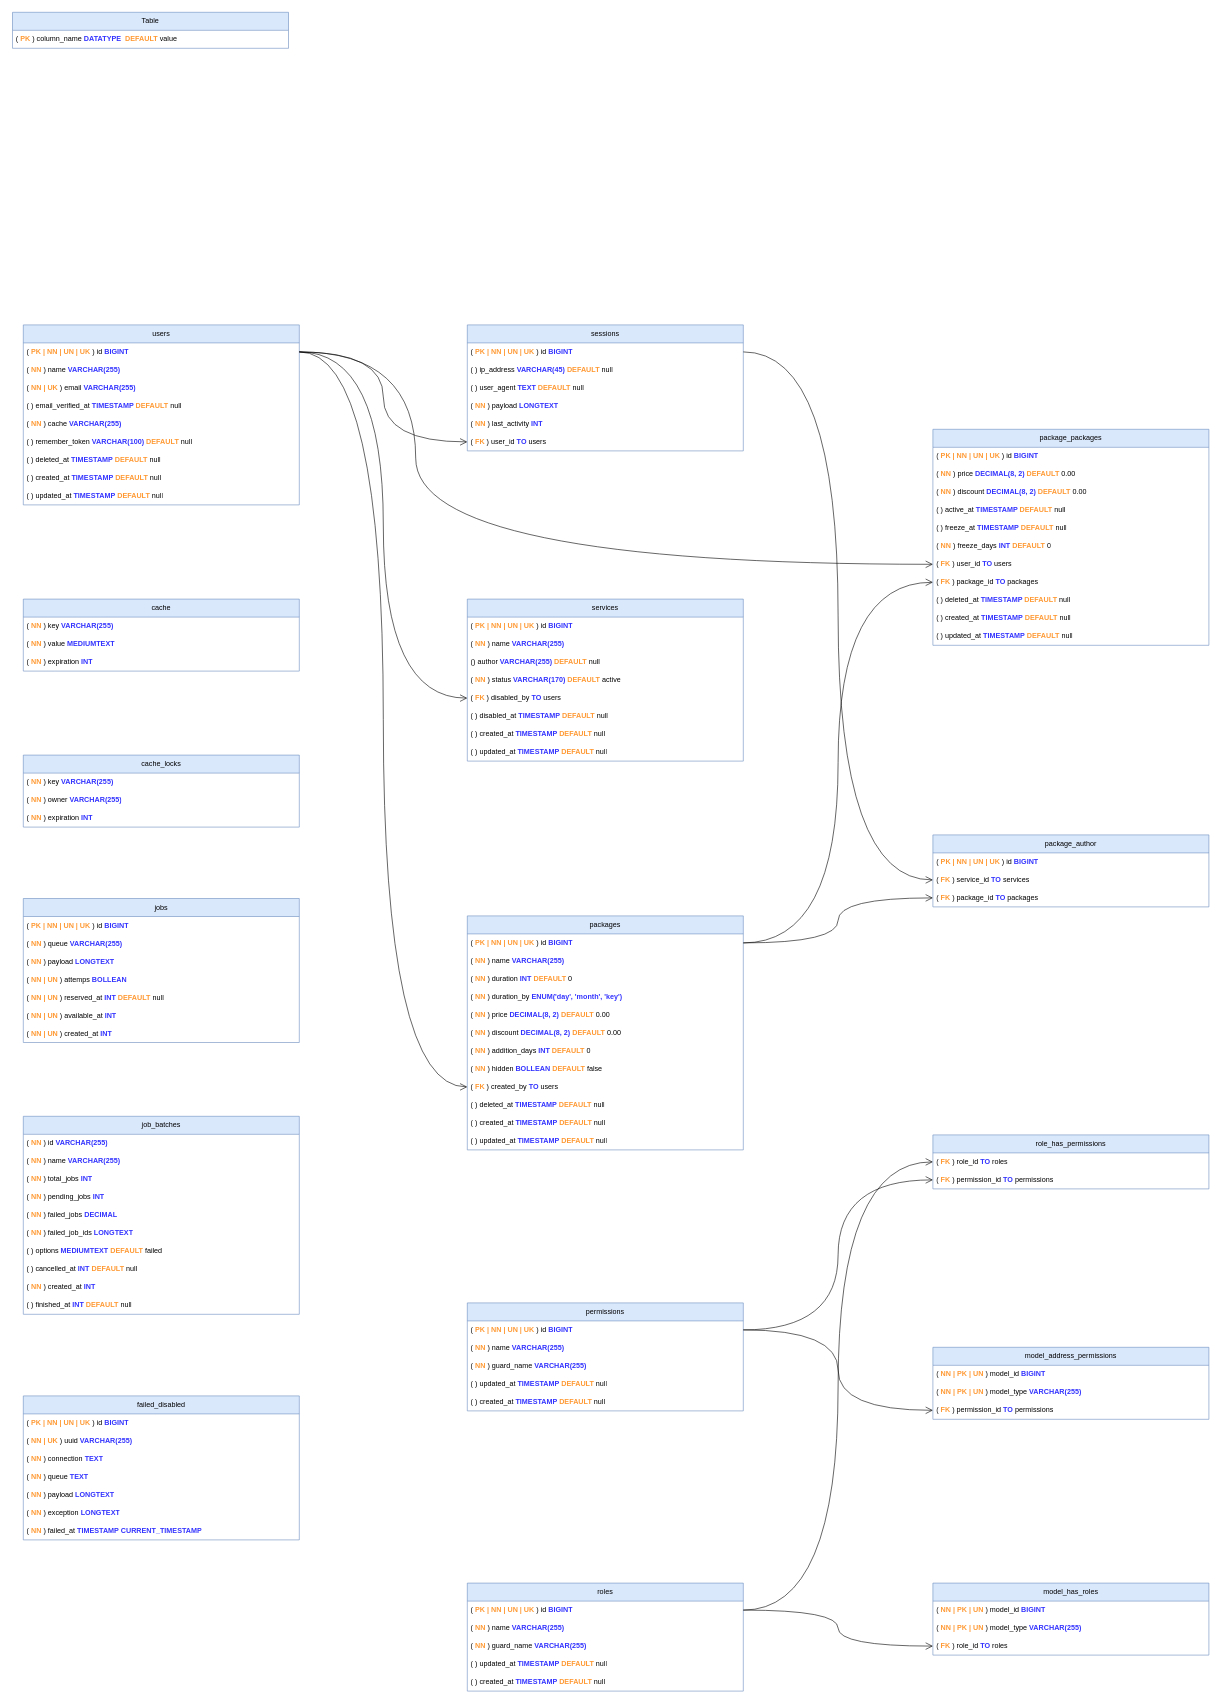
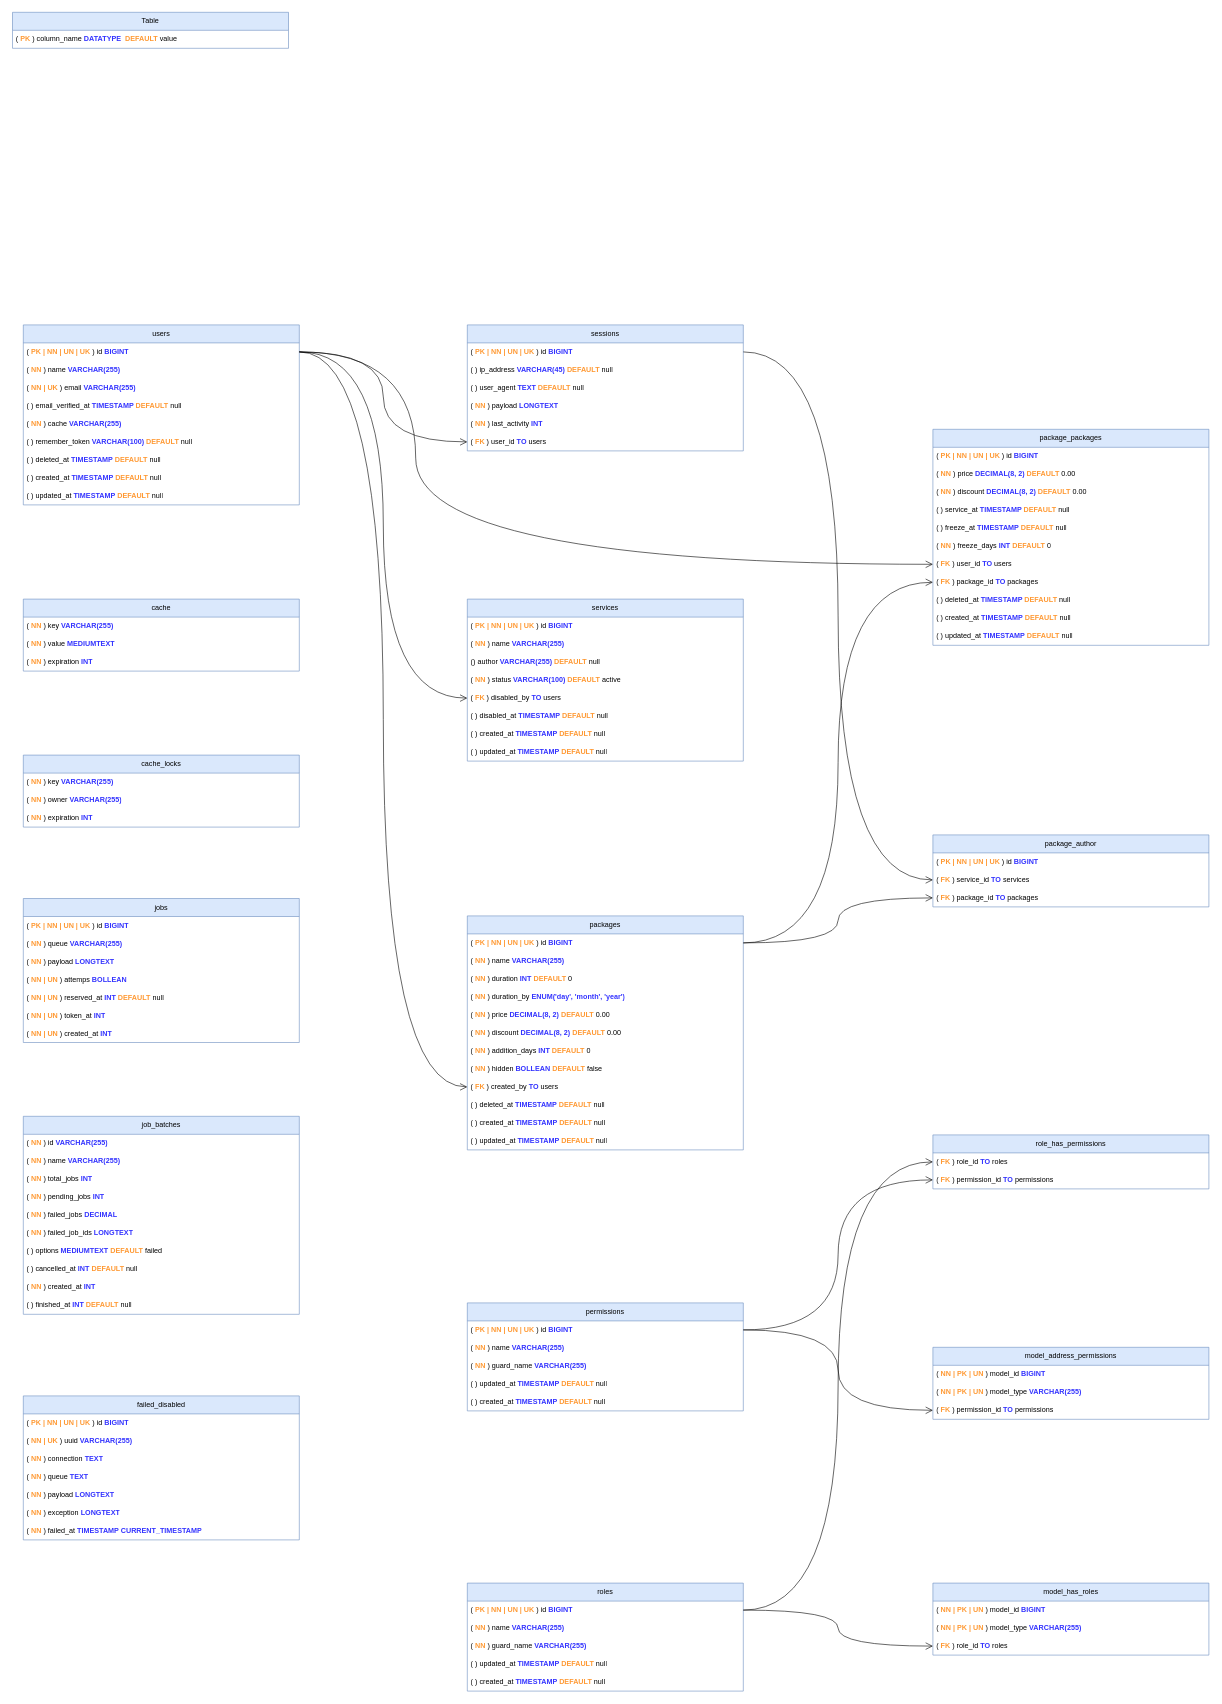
(1001, 510) -> (1003, 510)
(549, 680) -> (549, 680)
(549, 997) -> (551, 997)
(74, 1016) -> (69, 1016)
